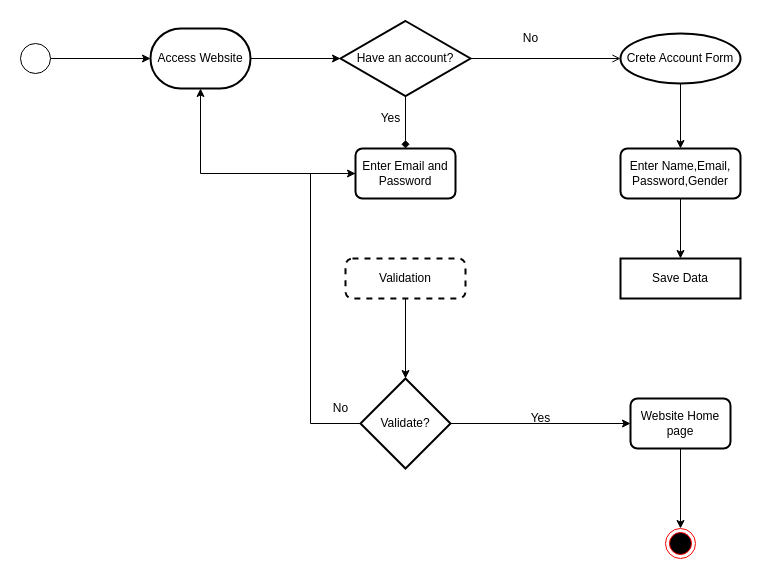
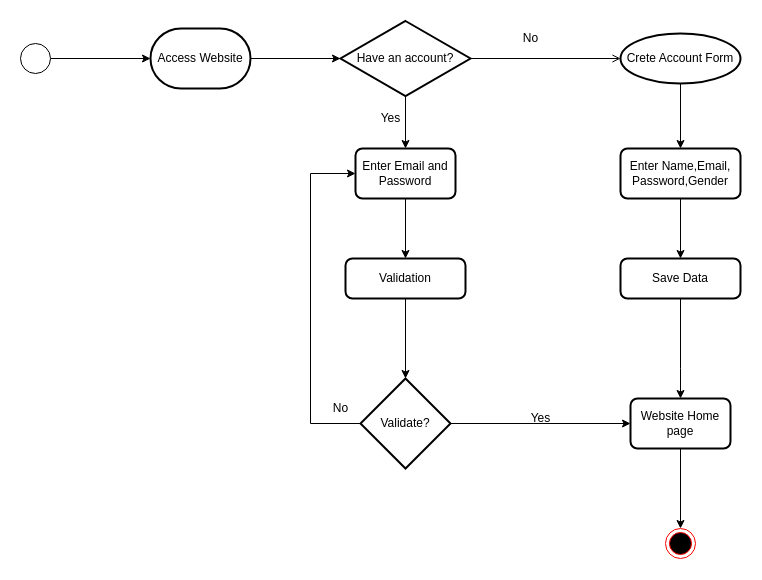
(406, 139) -> (406, 140)
(216, 174) -> (406, 225)
(406, 279) -> (406, 279)
(681, 279) -> (681, 279)
none -> (681, 345)
